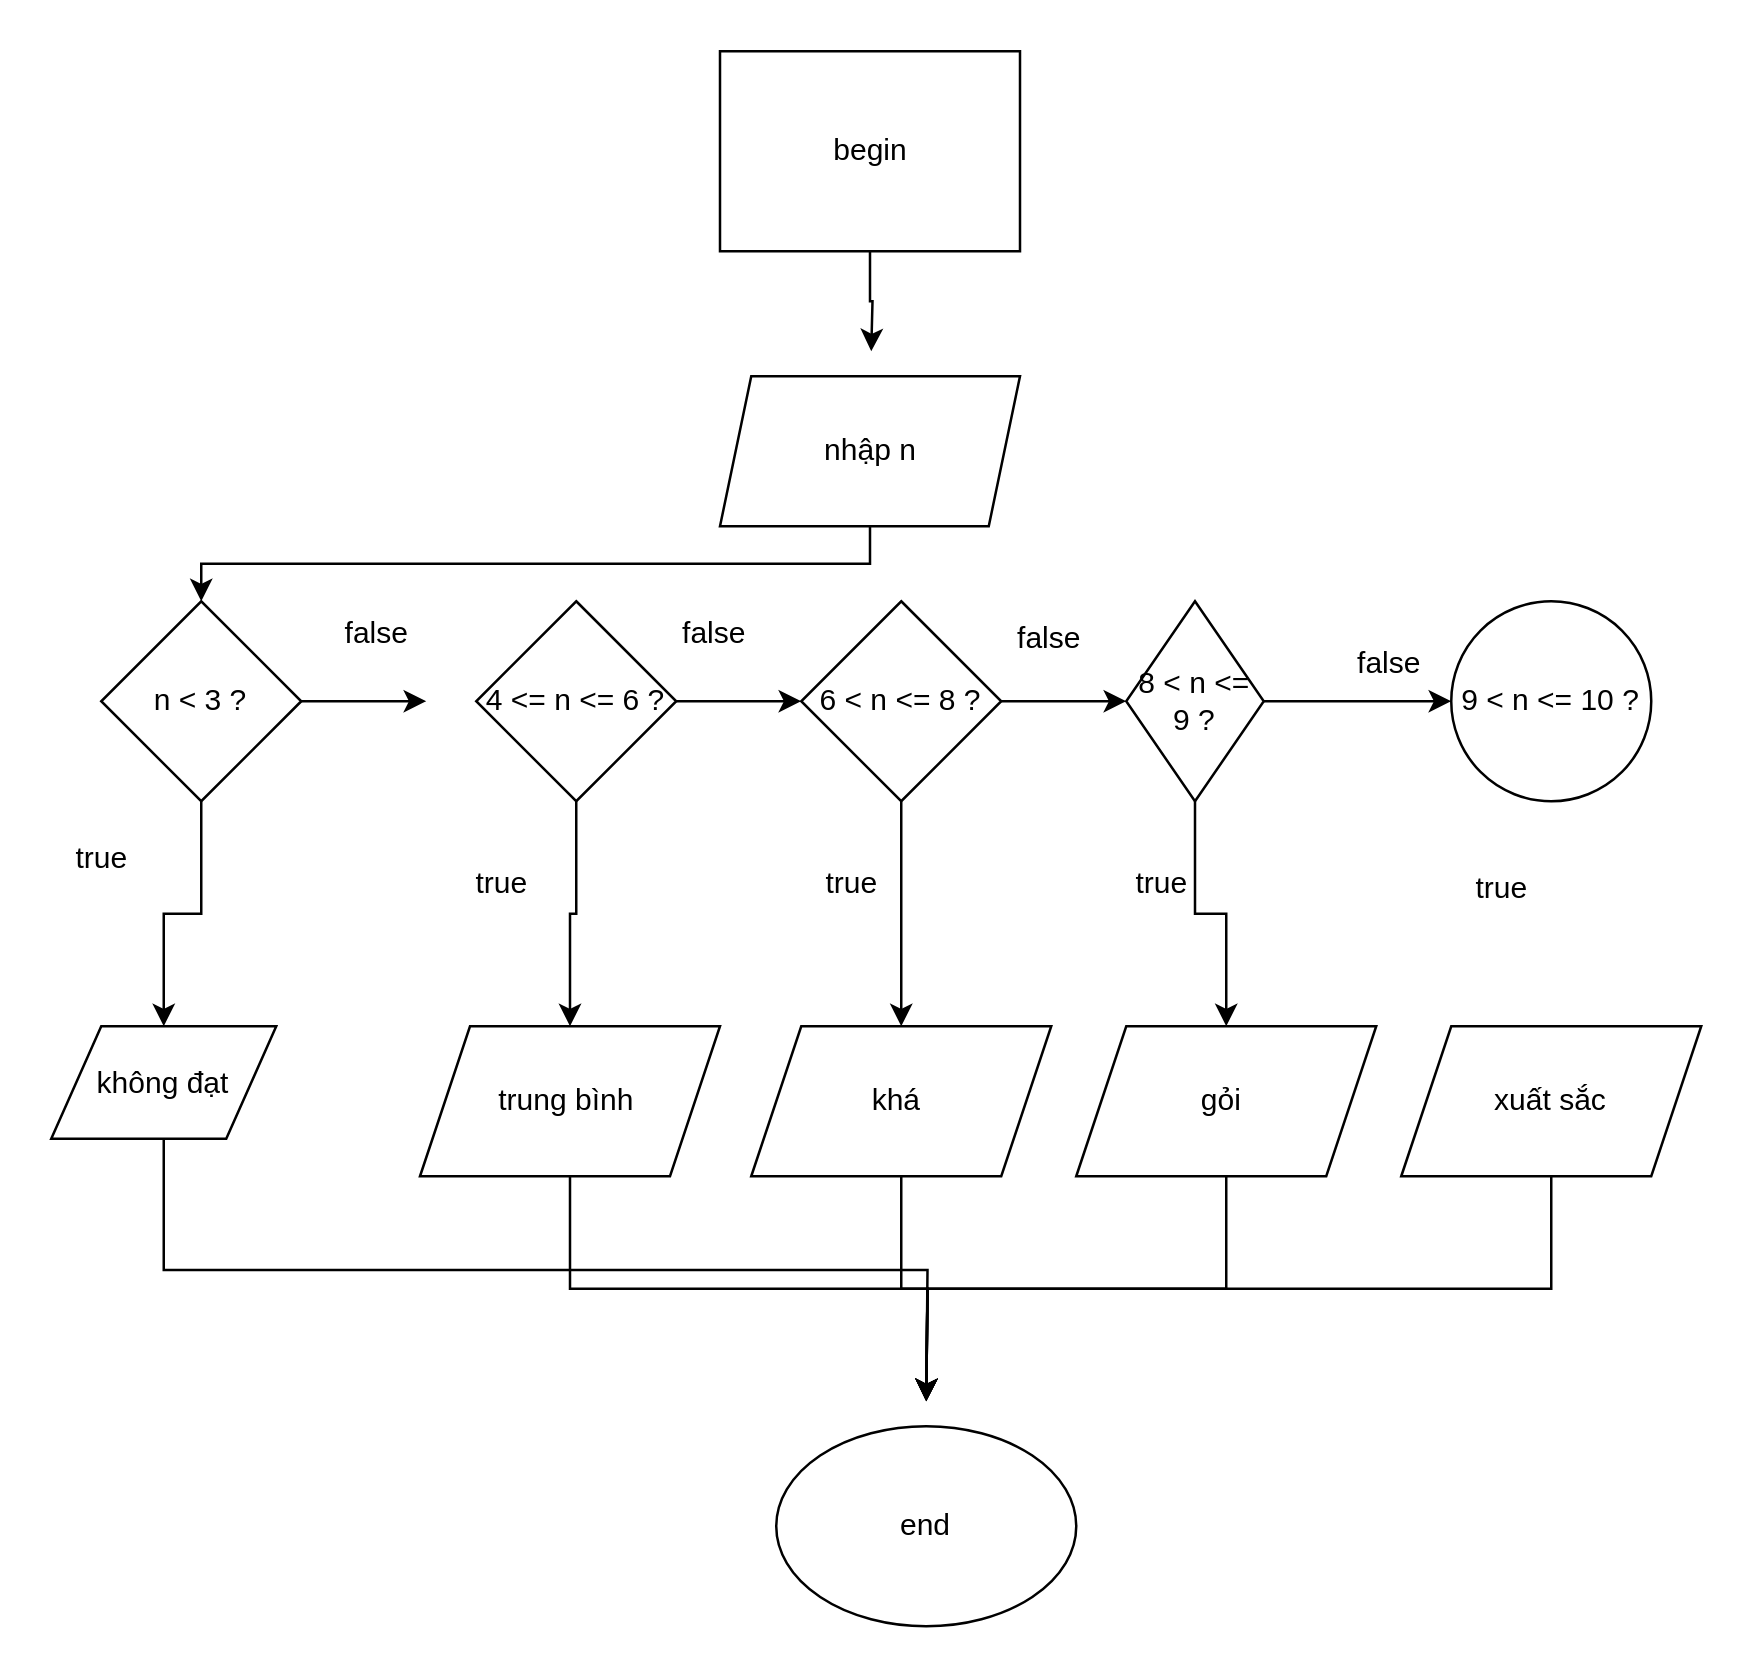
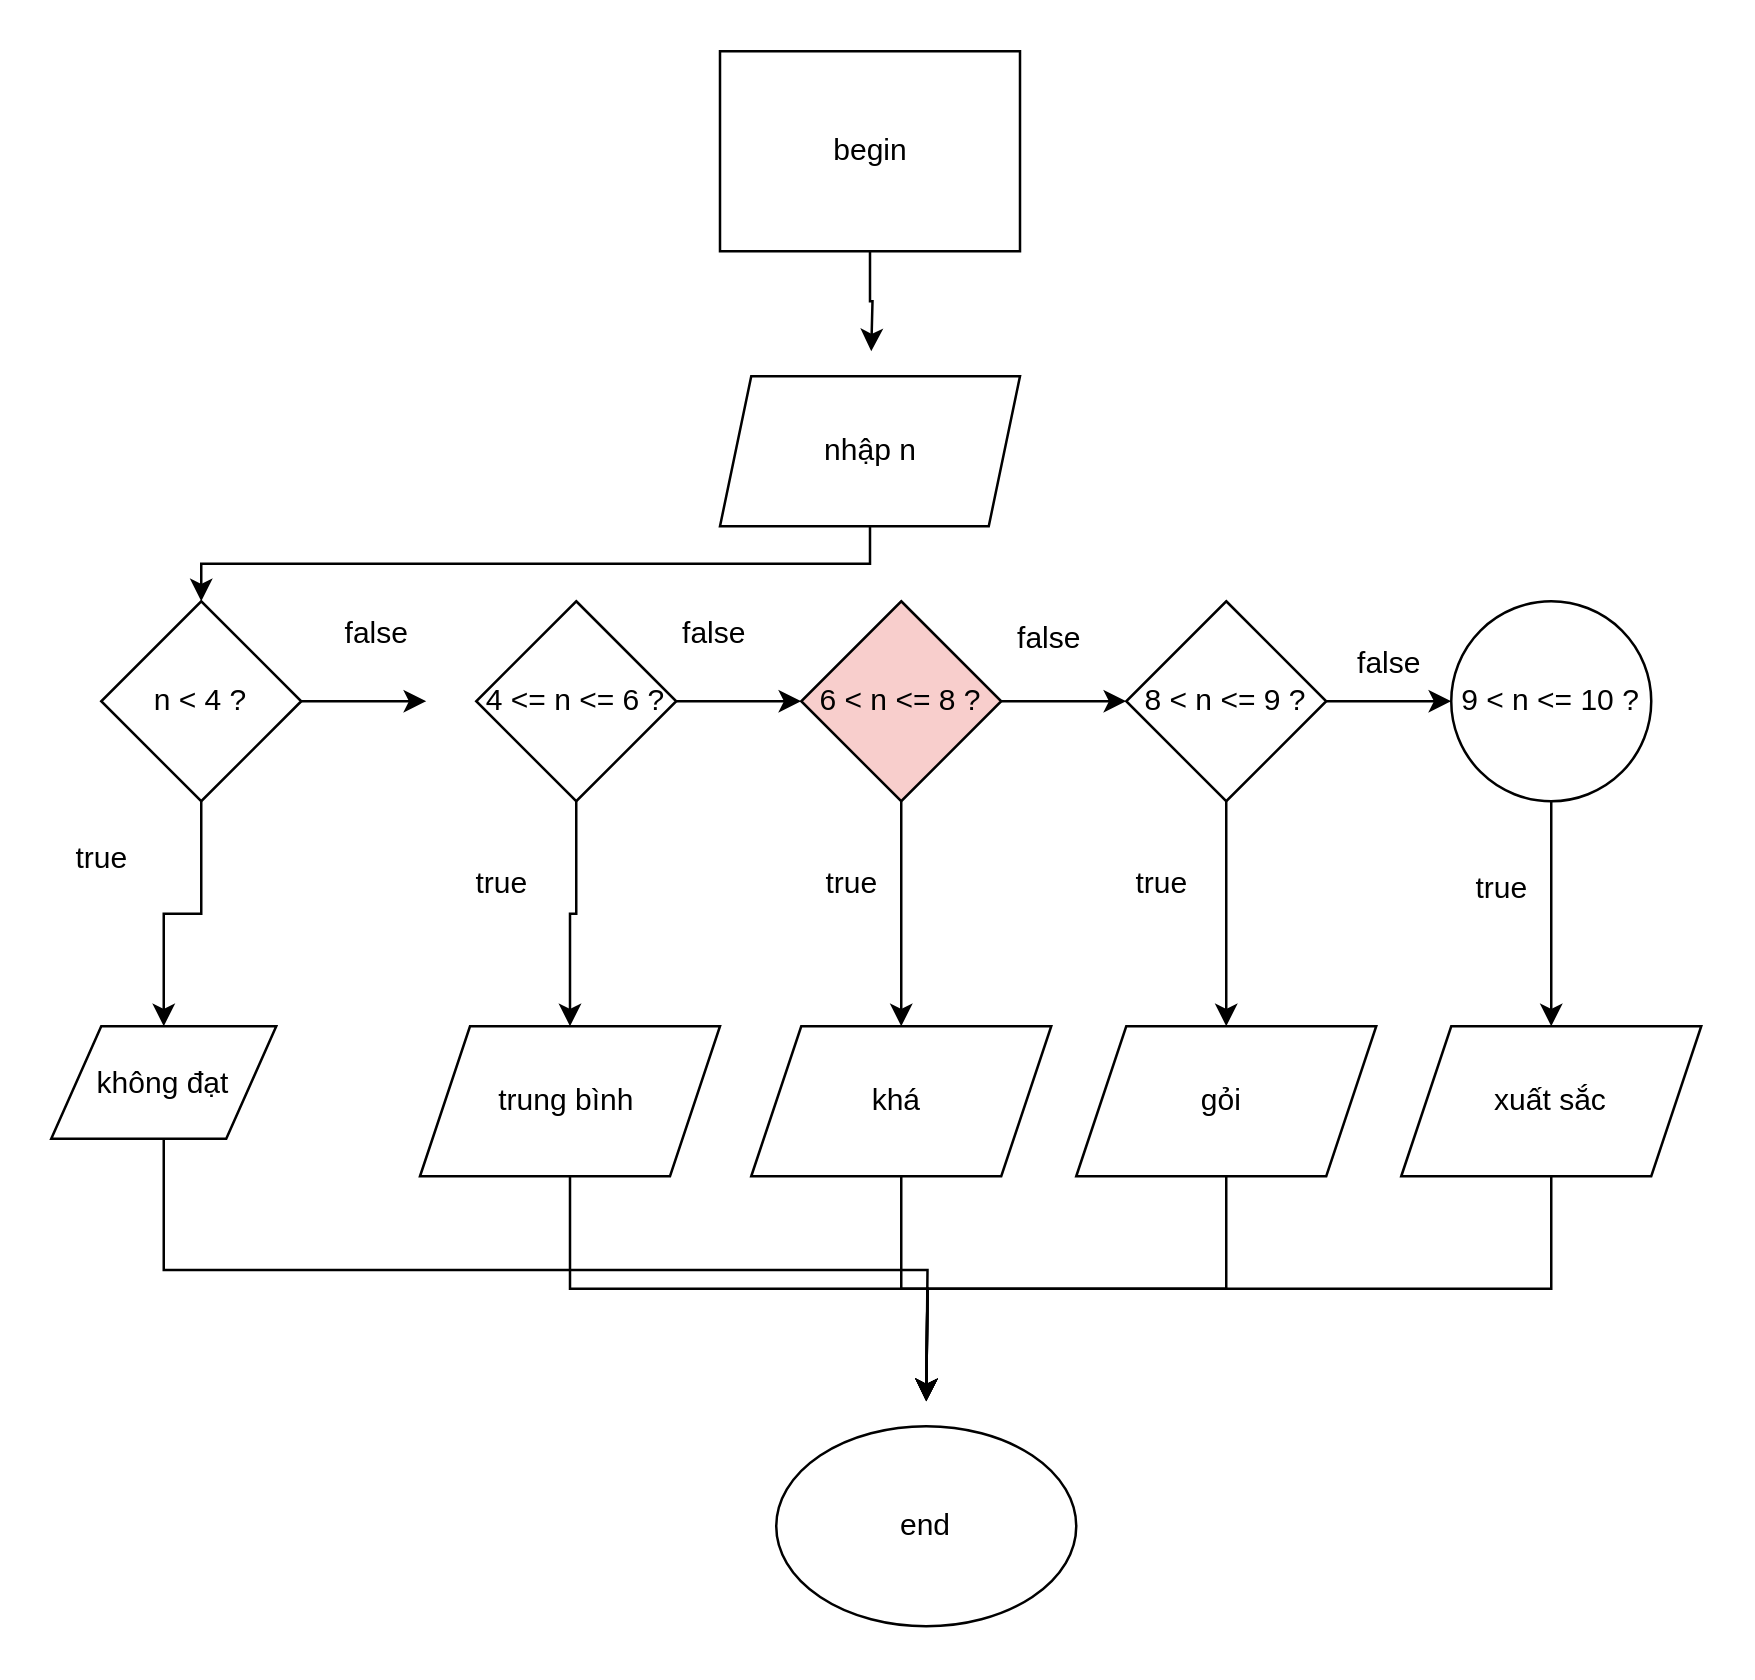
(201, 701) -> (201, 701)
(901, 701) -> (901, 701)
(1195, 701) -> (1226, 701)
none -> (1551, 905)
